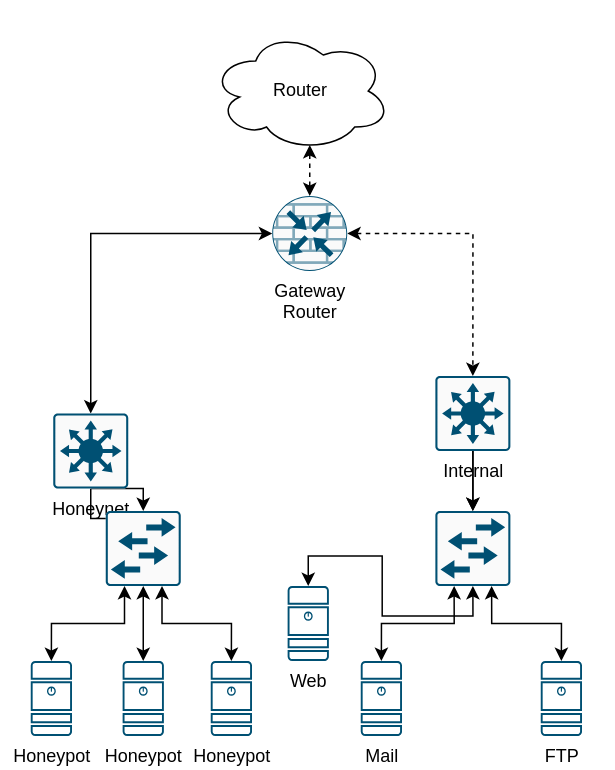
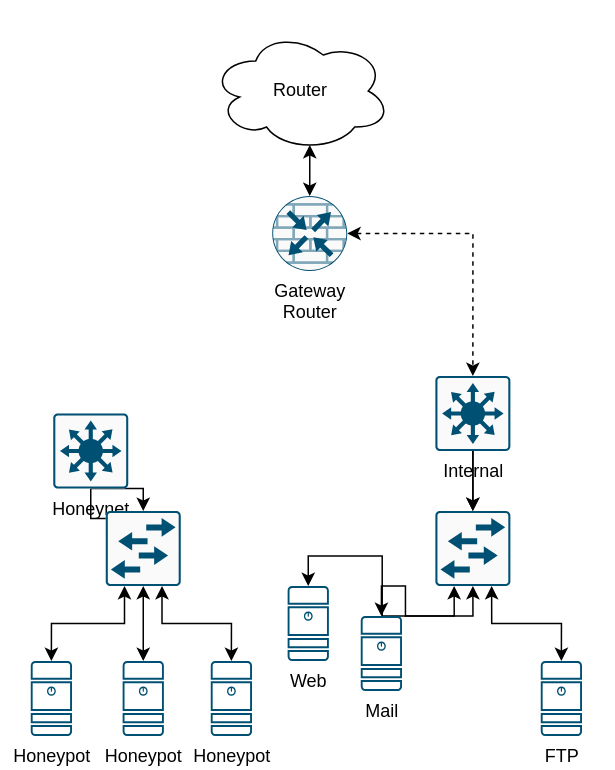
(310, 170) -> (310, 170)
(92, 233) -> none
(381, 698) -> (381, 653)
